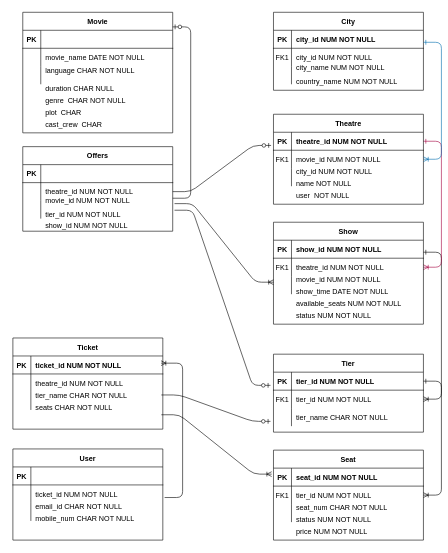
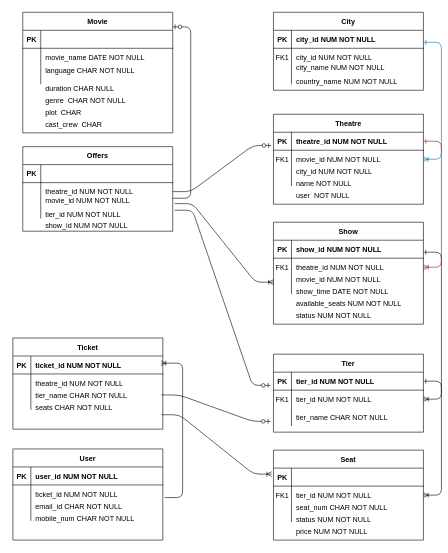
none -> (97, 476)
(357, 477) -> none
